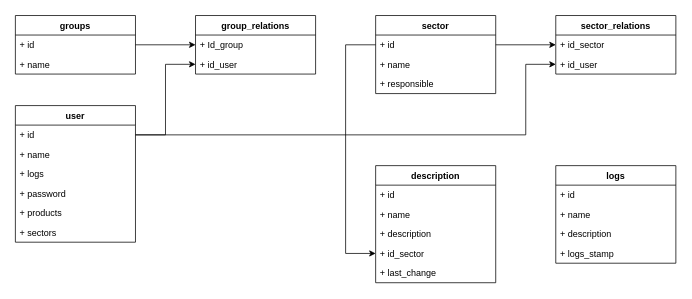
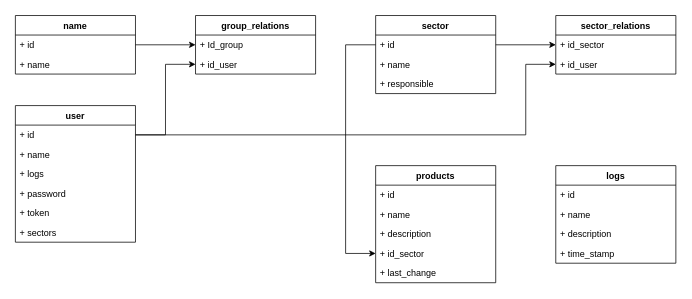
(75, 26) -> (75, 26)
(435, 176) -> (435, 176)
(44, 213) -> (36, 213)
(587, 254) -> (587, 254)
